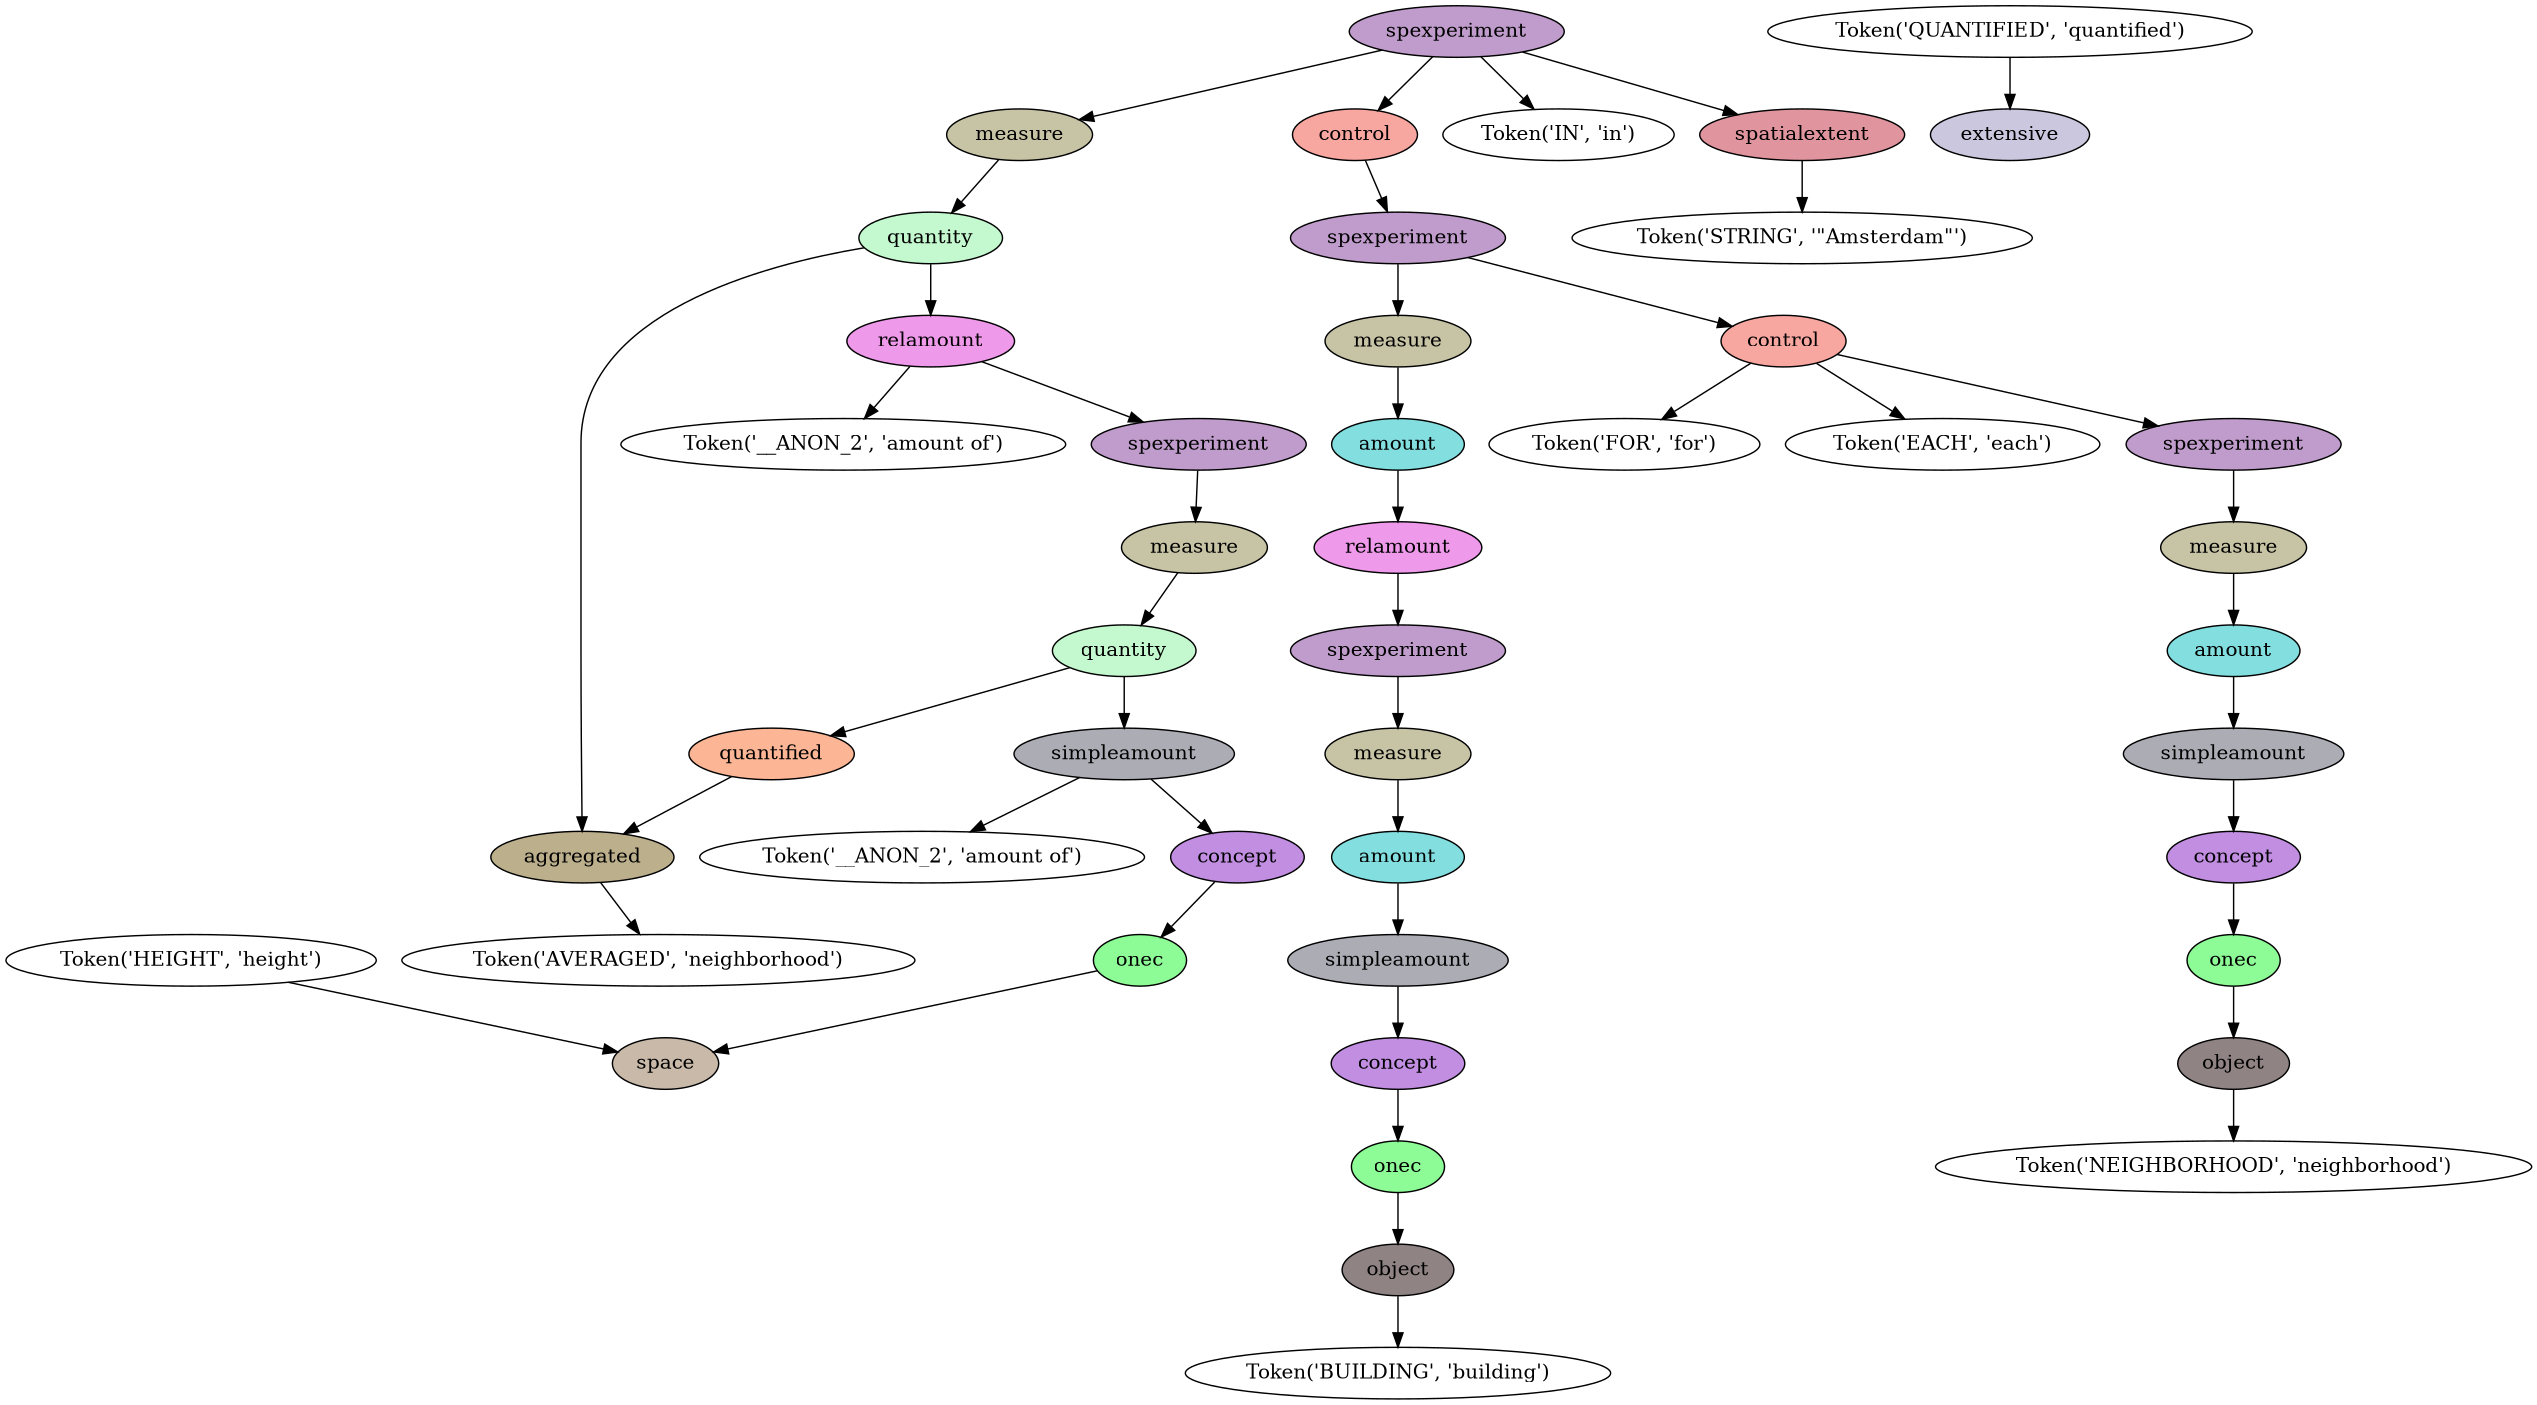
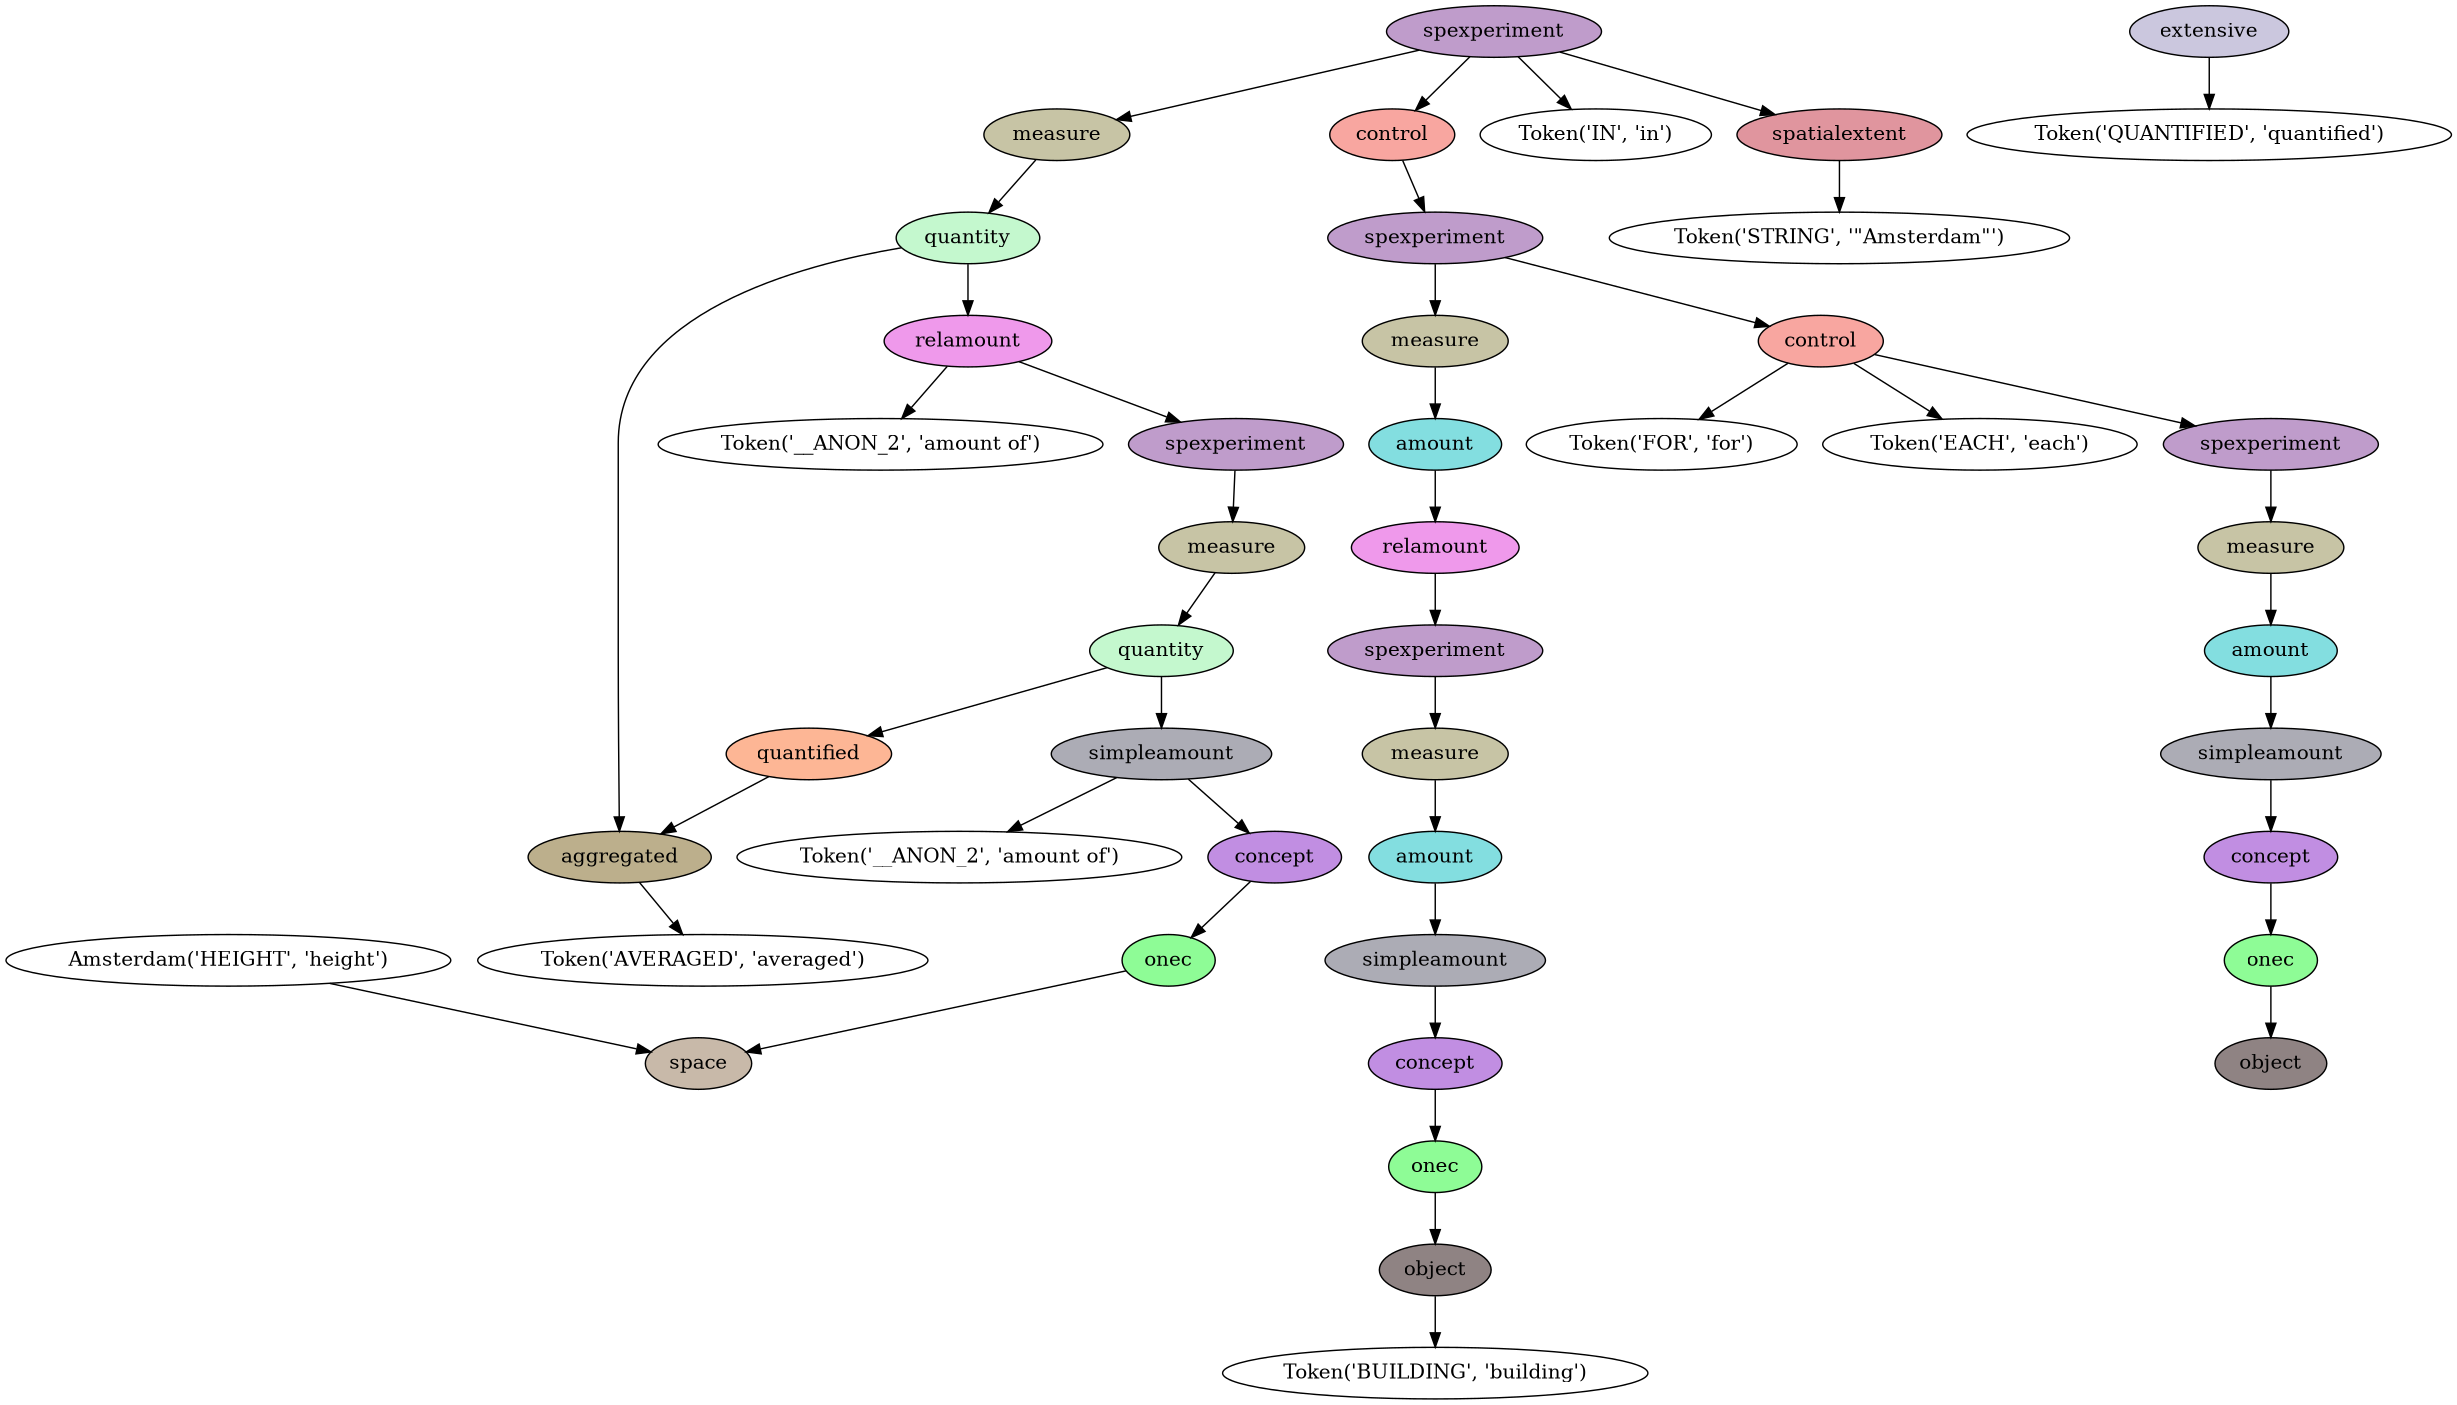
(2010, 76) -> (2209, 76)
(191, 960) -> (228, 960)
(658, 960) -> (703, 960)
(2234, 1167) -> none
